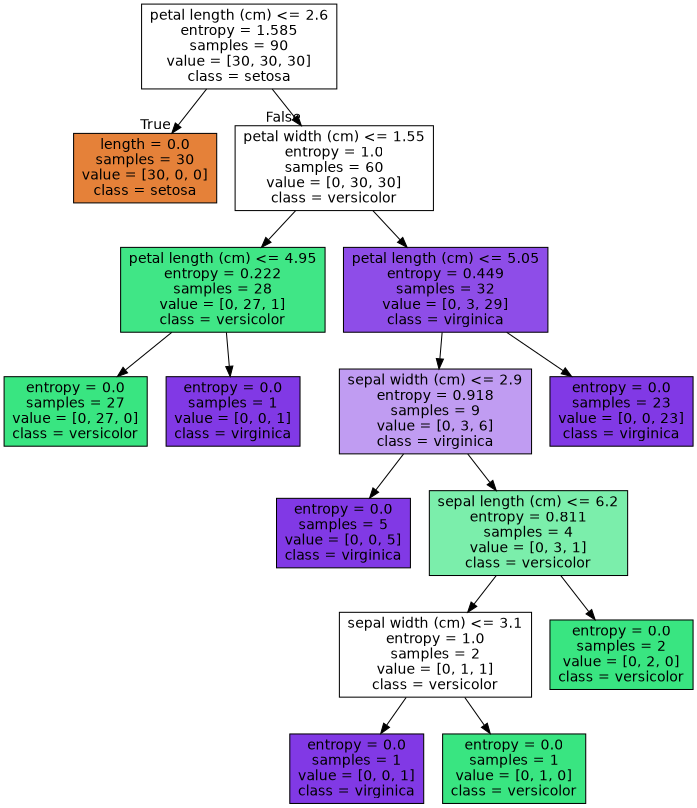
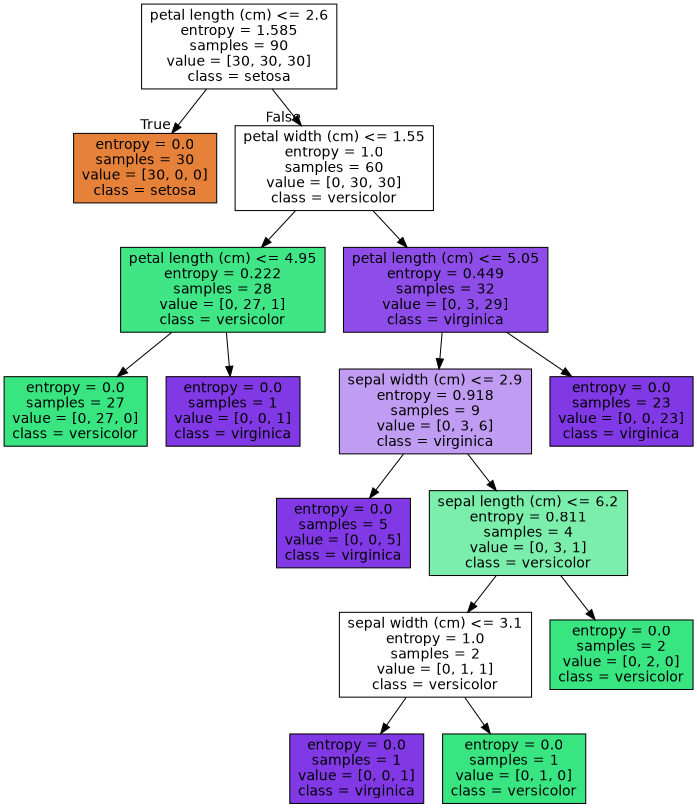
(145, 168) -> (145, 168)
